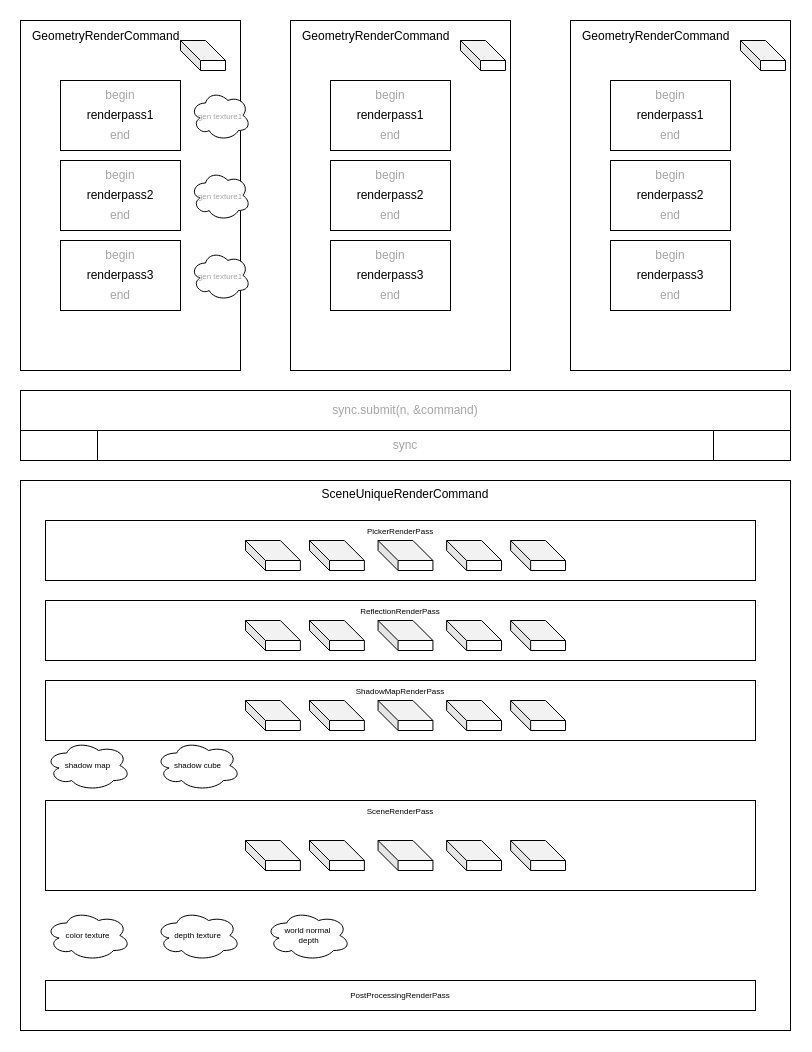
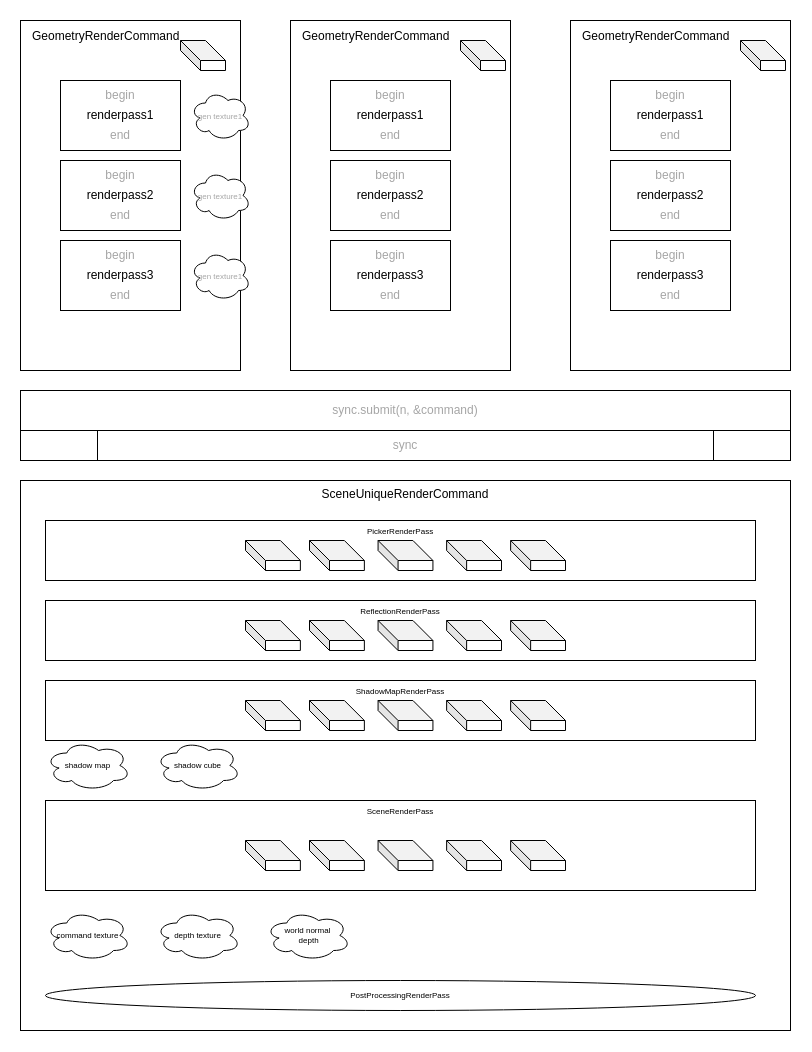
(88, 936) -> (88, 936)
(401, 996) -> (401, 996)
